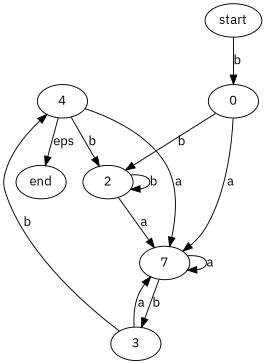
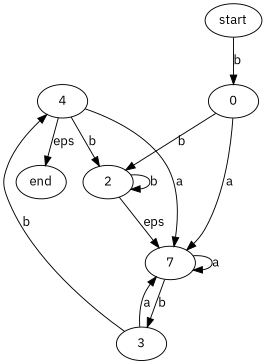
(144, 223) -> (154, 223)
